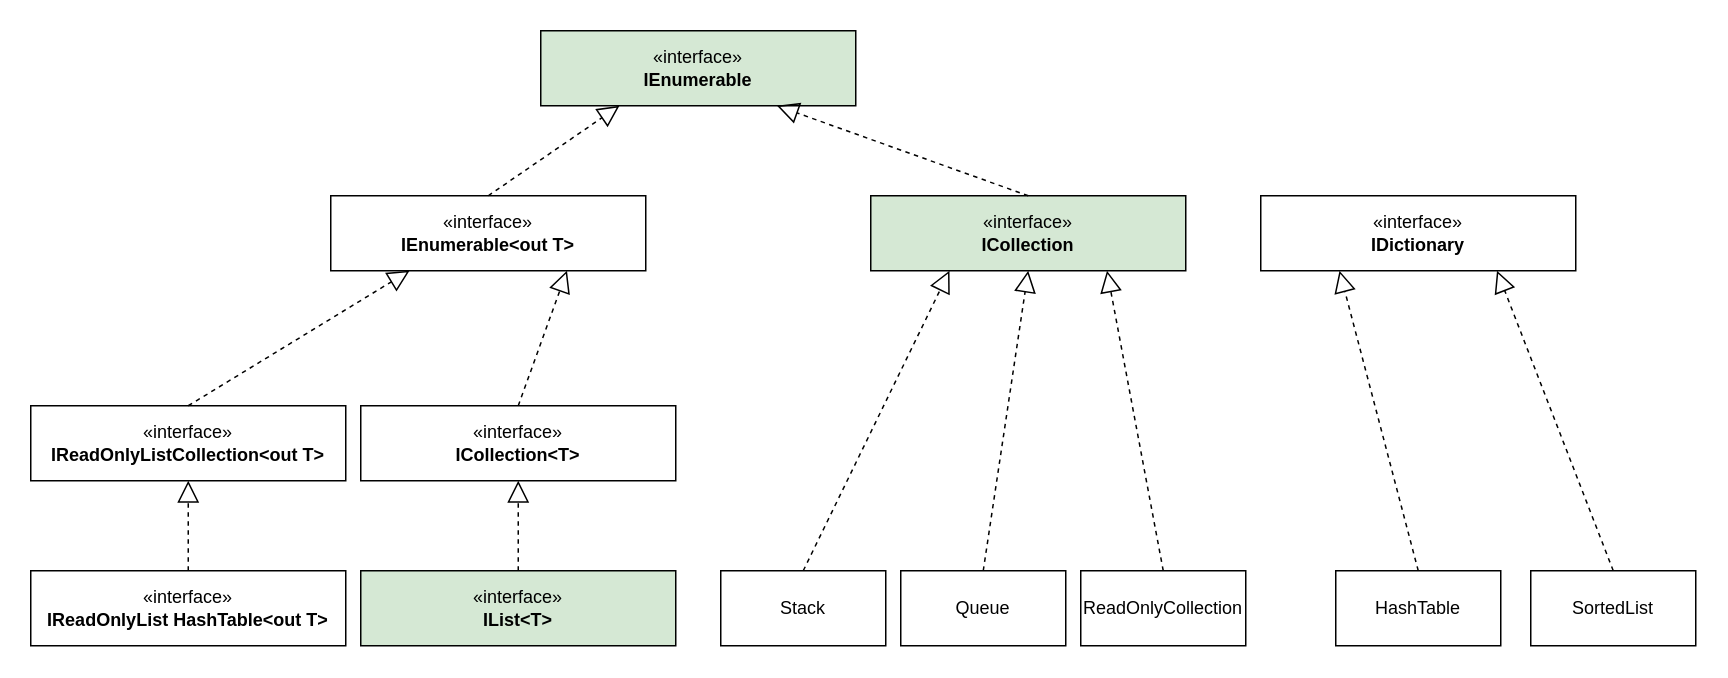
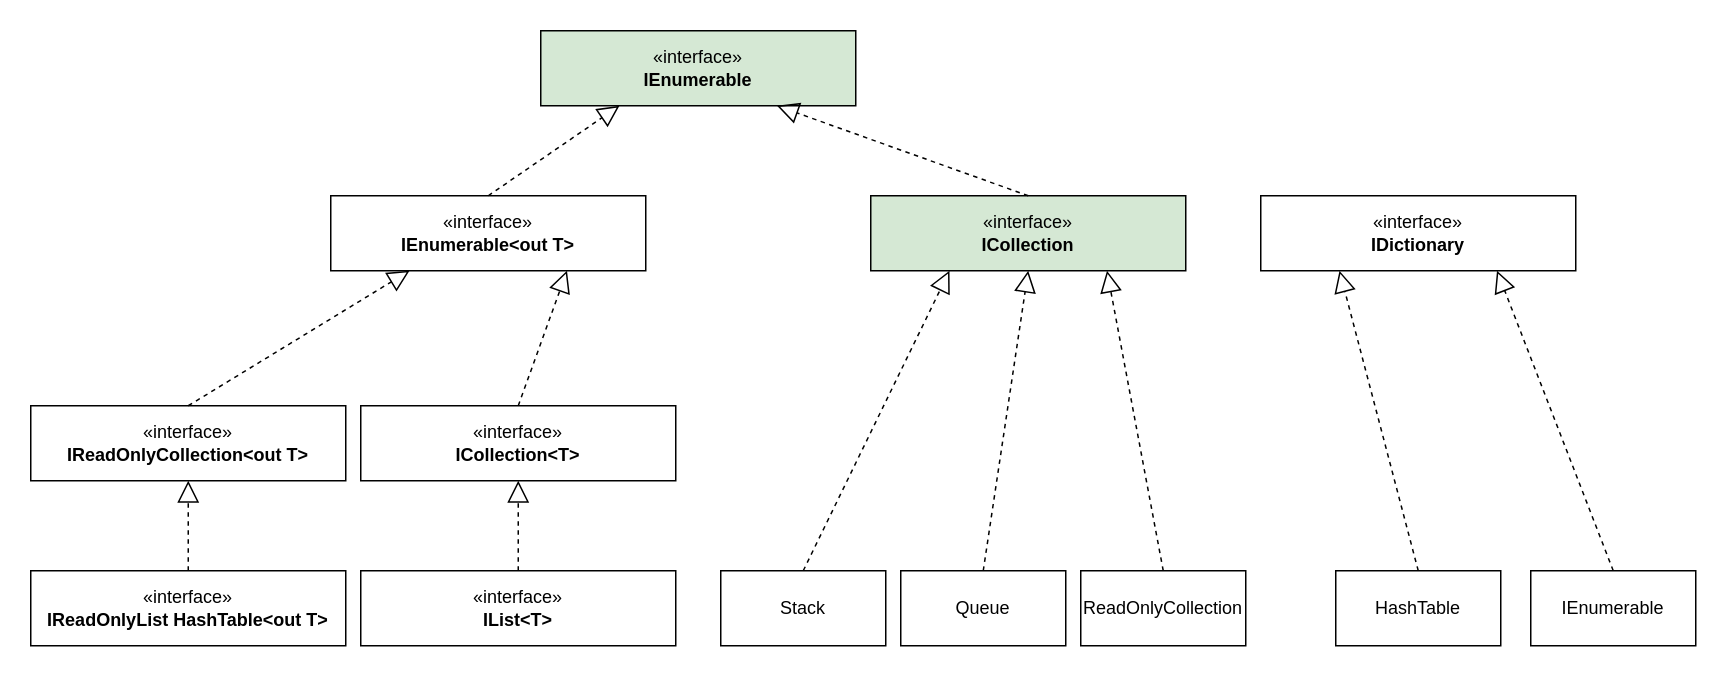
(188, 443) -> (188, 443)
(518, 608) -> (518, 608)
(1613, 608) -> (1613, 608)
